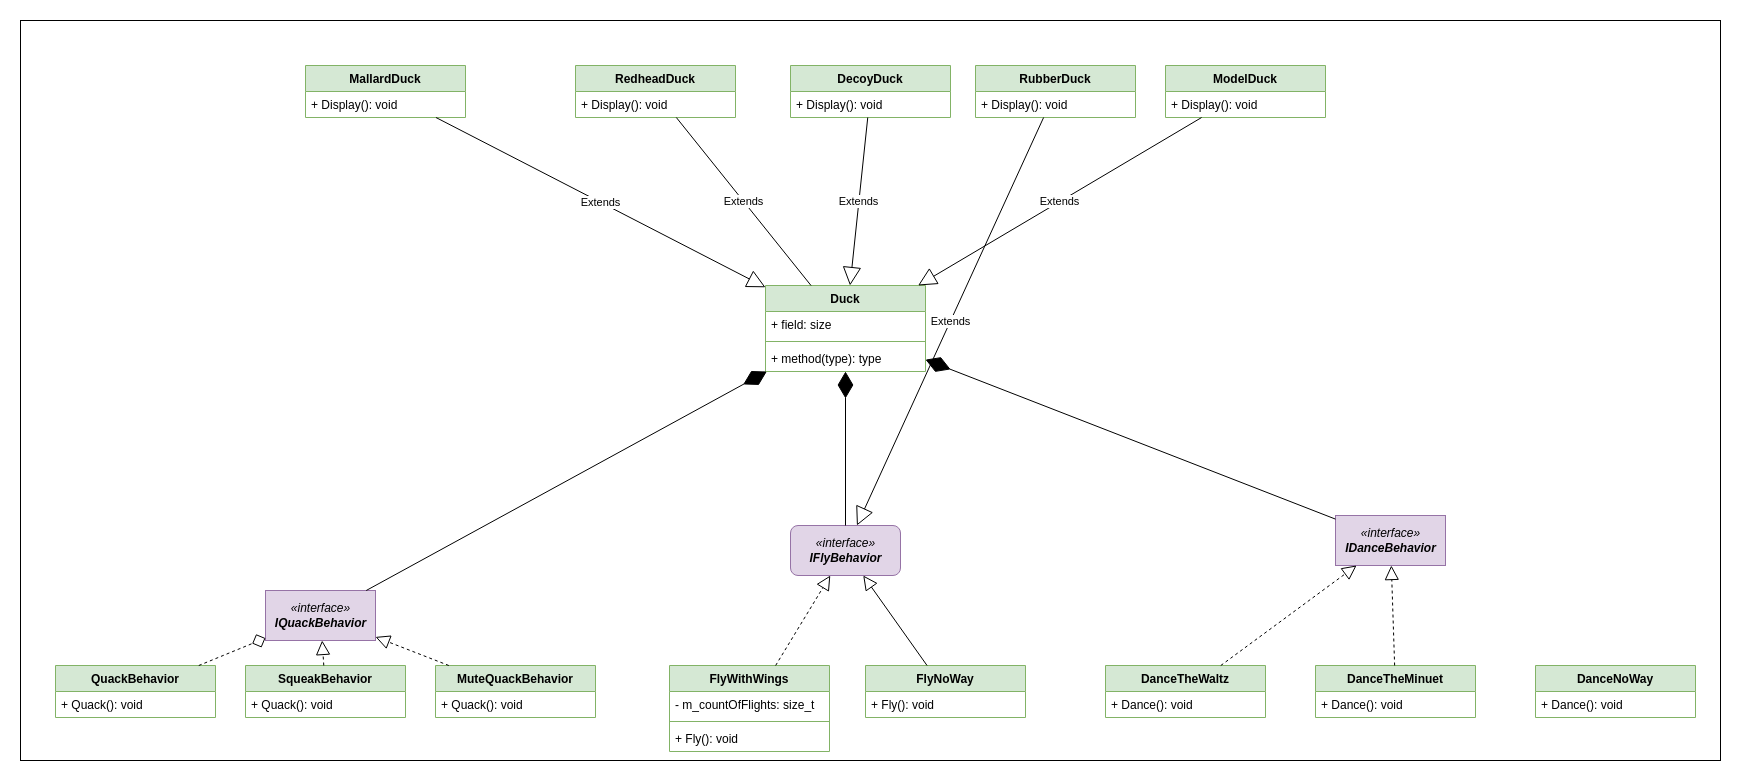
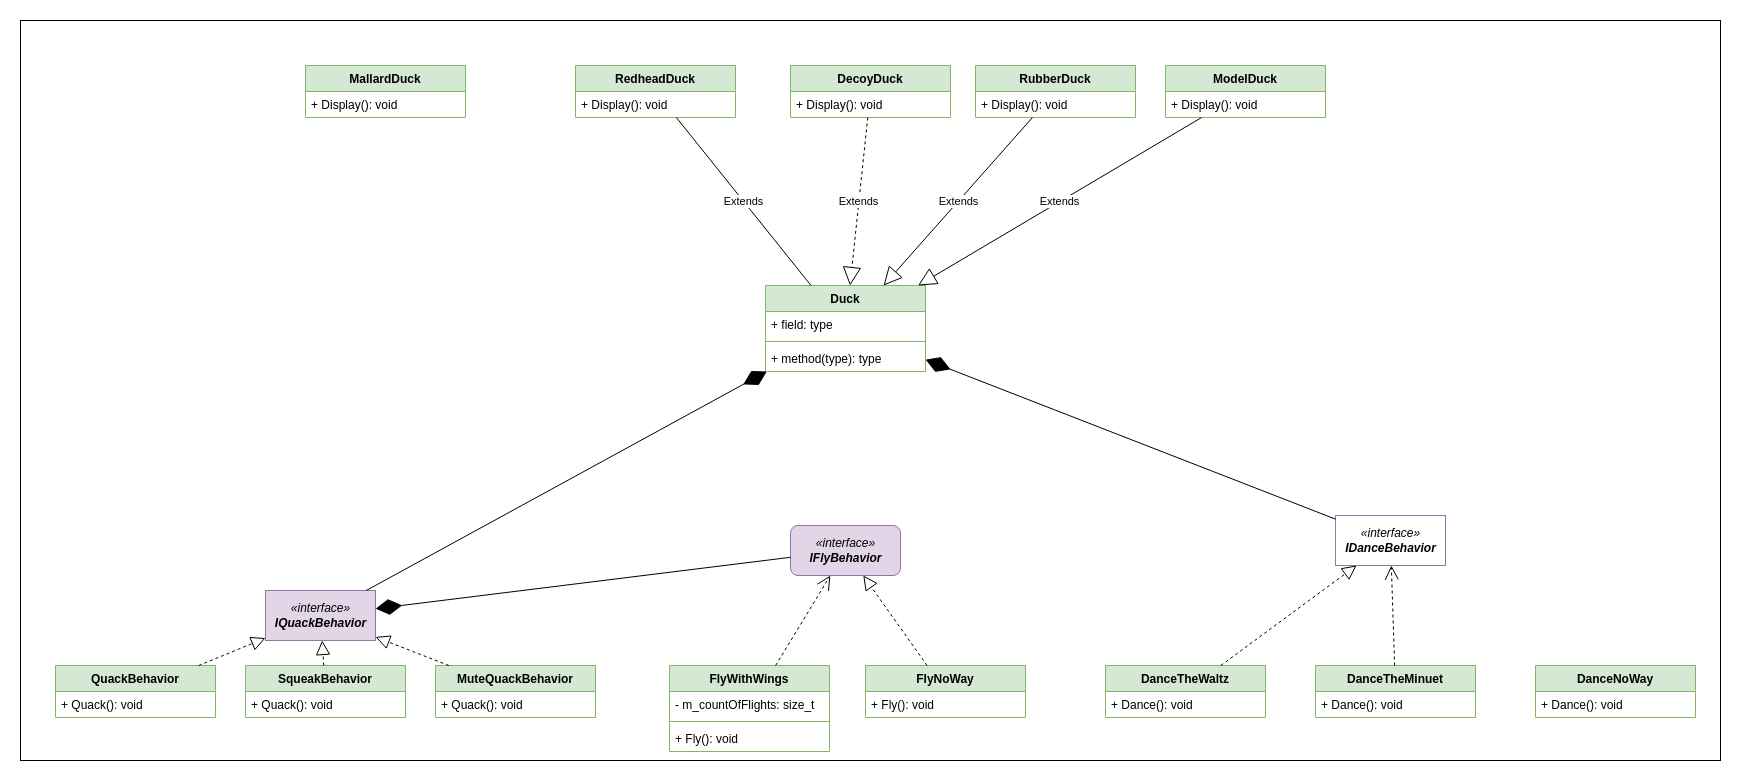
(864, 157) -> (864, 157)
(594, 199) -> none
(954, 314) -> (963, 195)
(805, 325) -> (807, 325)
(846, 461) -> (596, 581)
(1391, 541) -> (1391, 541)
(1392, 581) -> (1392, 575)
(822, 588) -> (825, 584)
(899, 625) -> (899, 625)
(251, 644) -> (251, 644)
